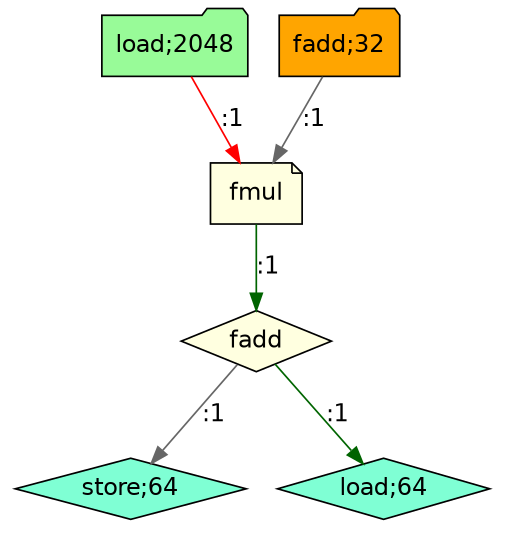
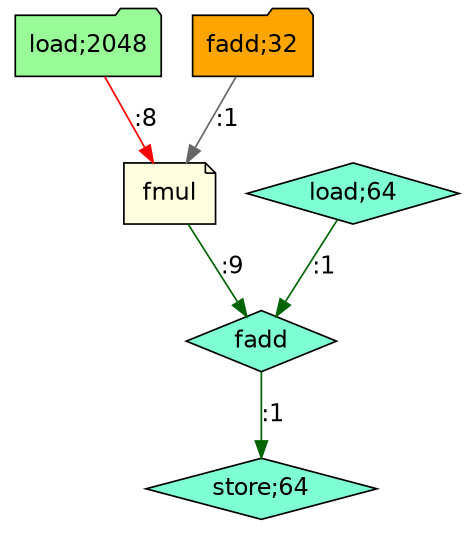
(233, 120) -> (146, 120)
(268, 267) -> (233, 267)
(256, 341) -> (261, 341)
(313, 407) -> (312, 260)
(200, 408) -> (261, 406)
